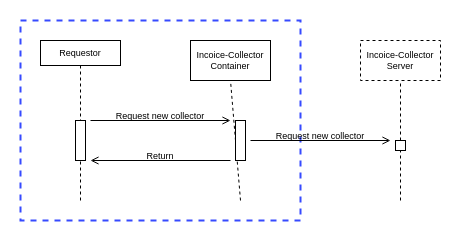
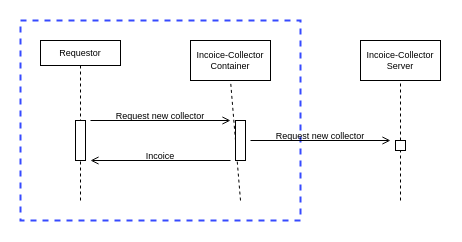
(401, 61) -> (401, 61)
(160, 156) -> (160, 156)
